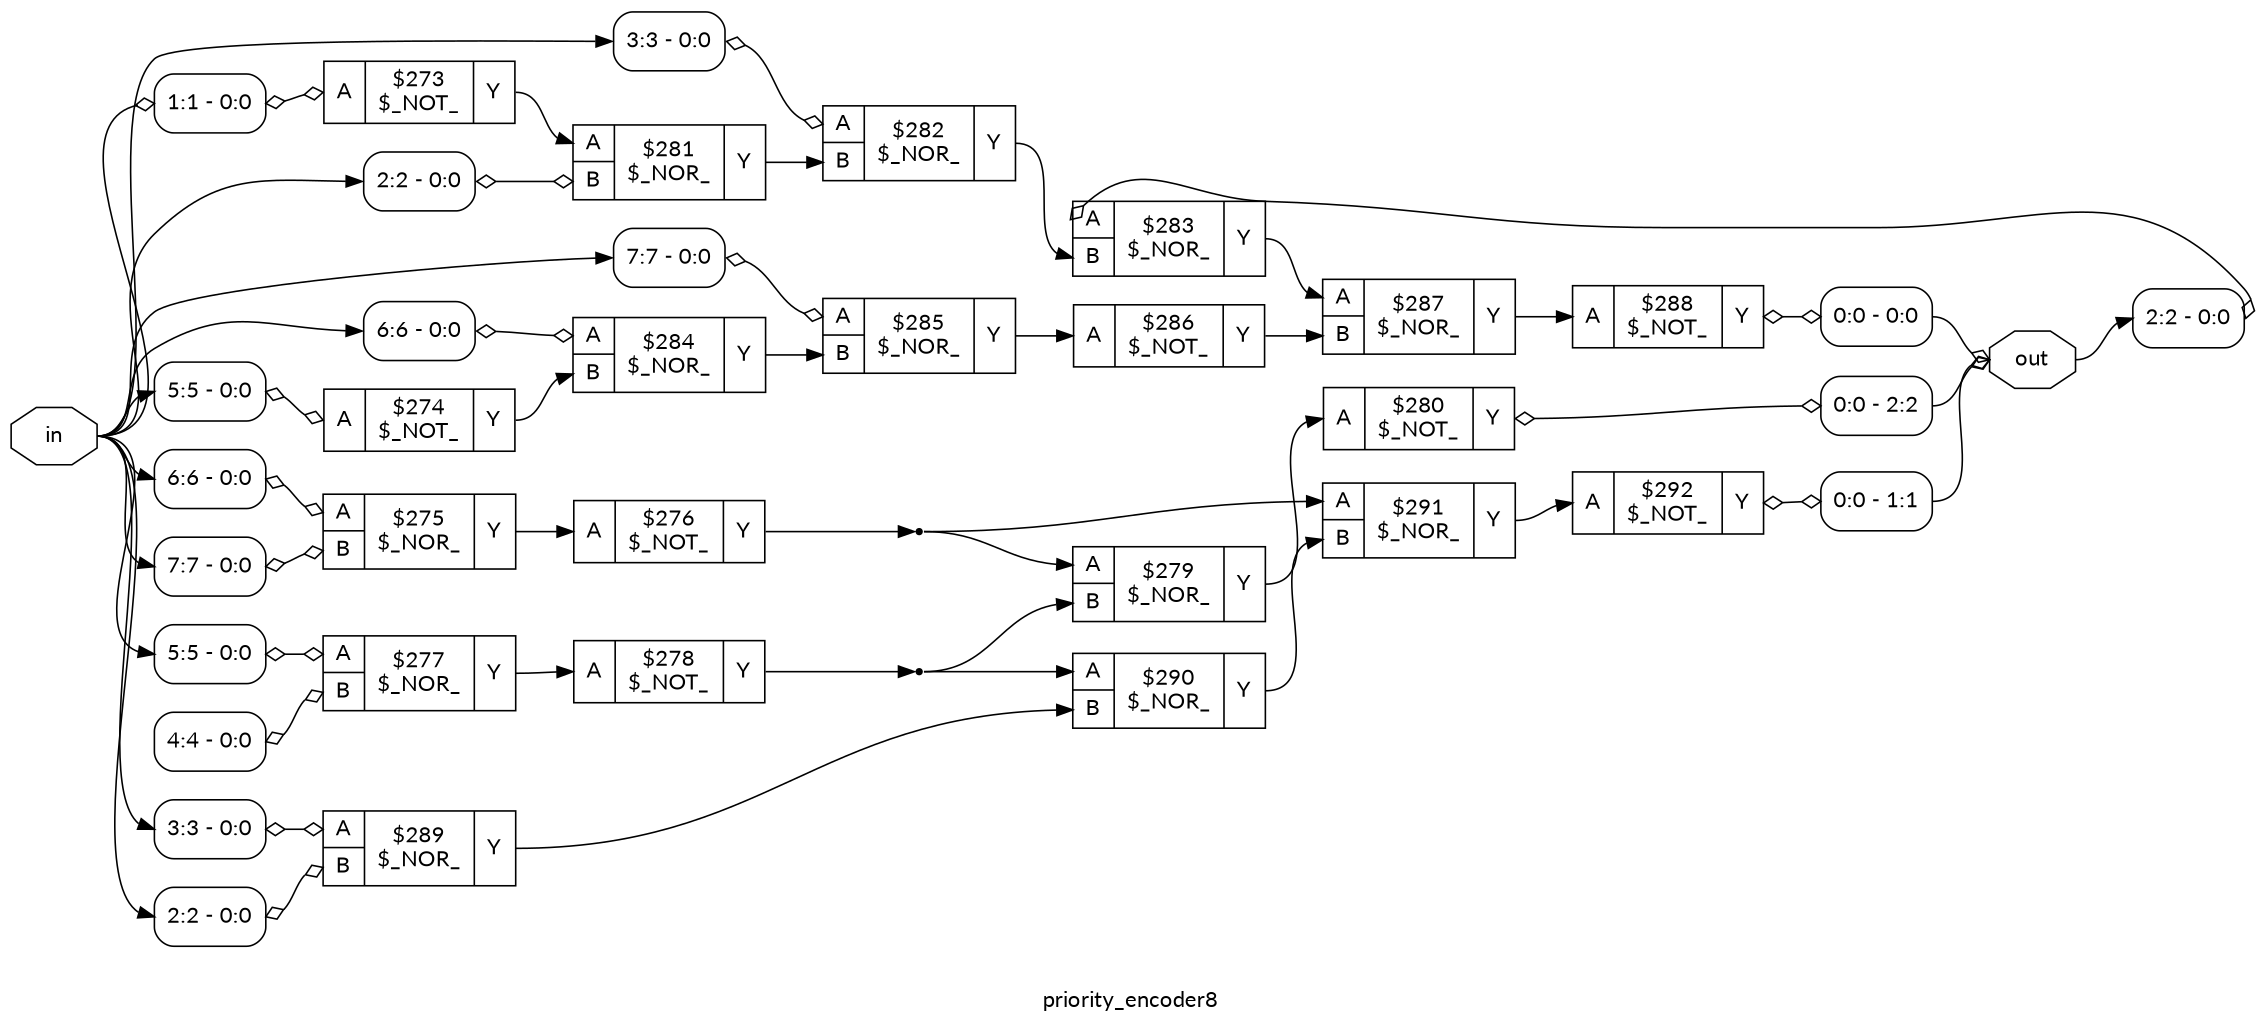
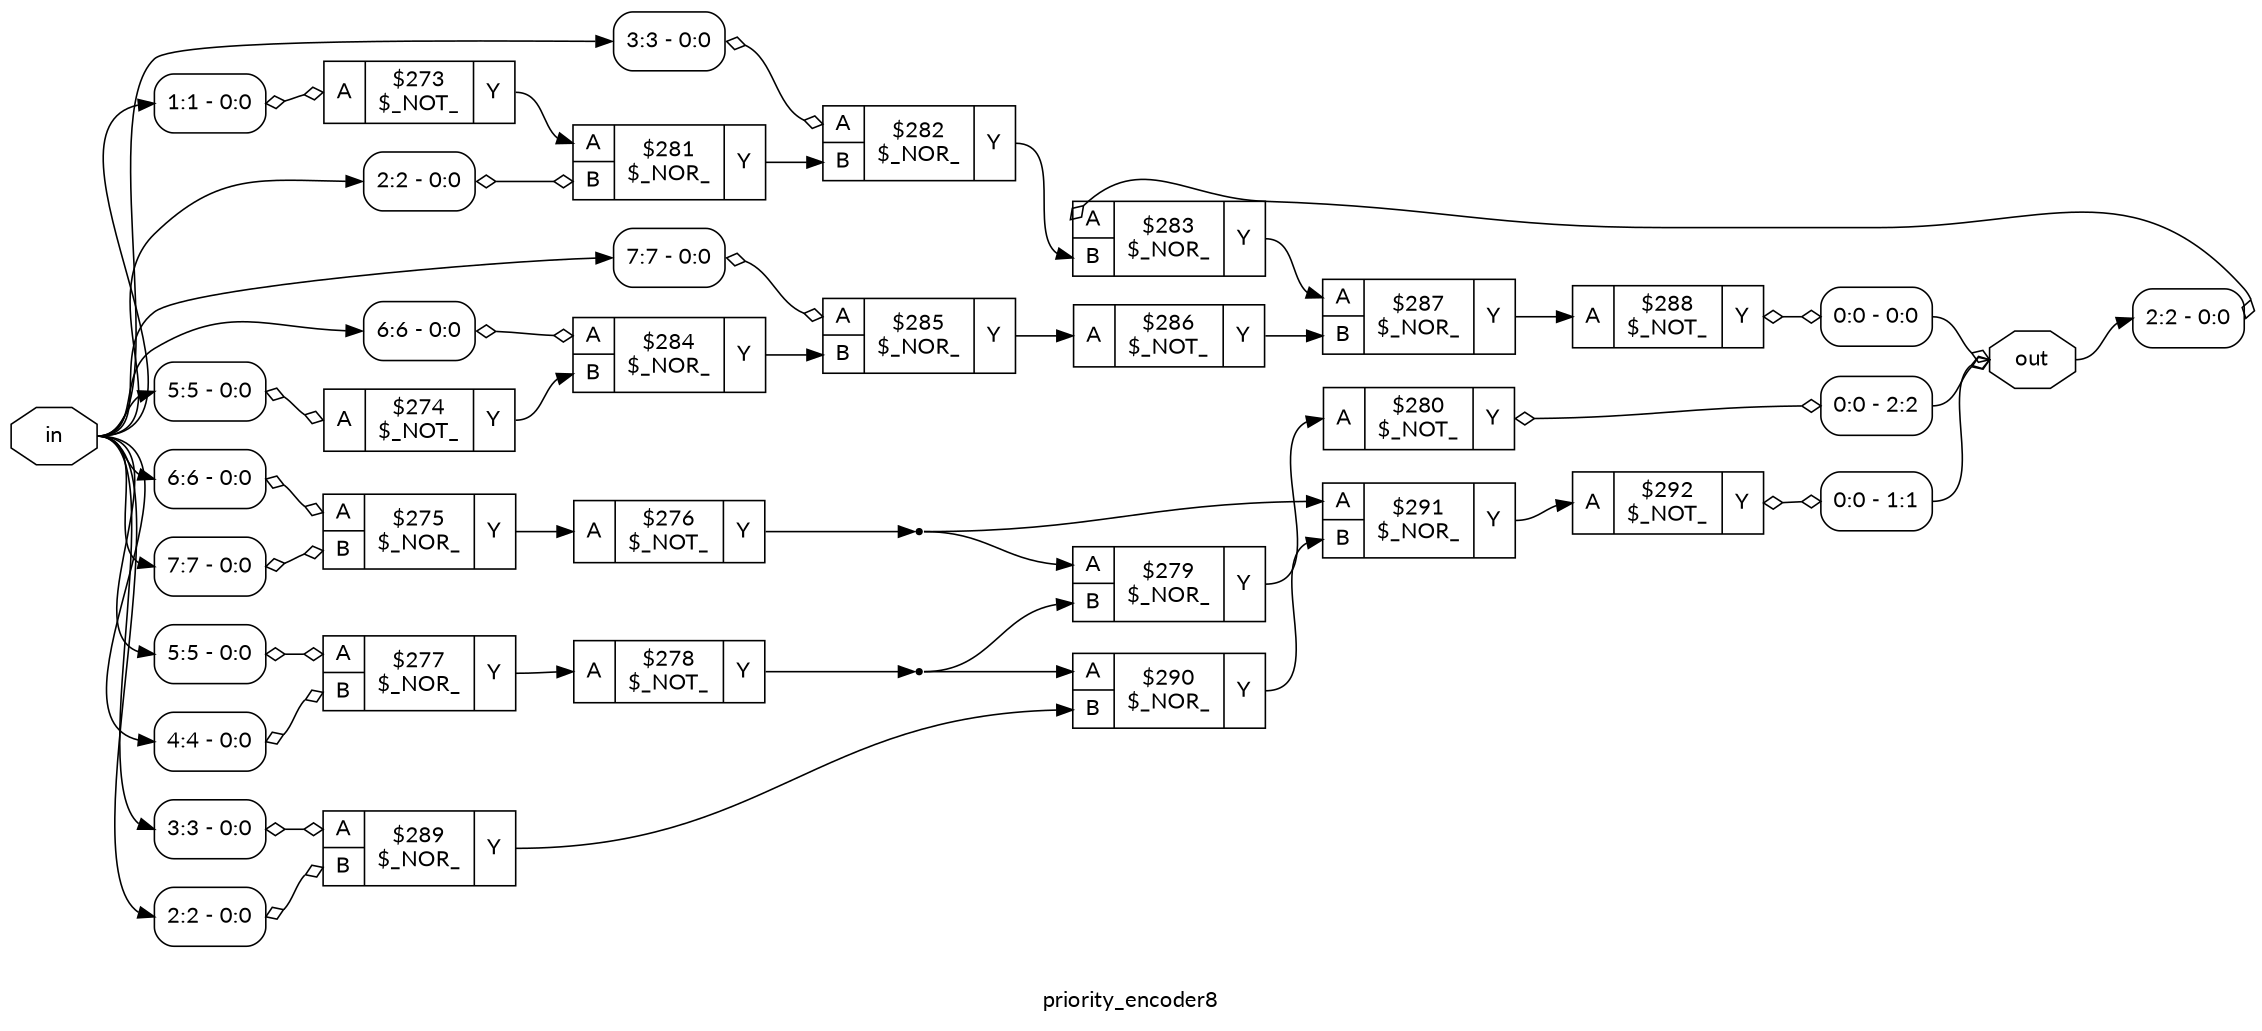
(123, 259) -> (123, 259)
none -> (112, 649)
